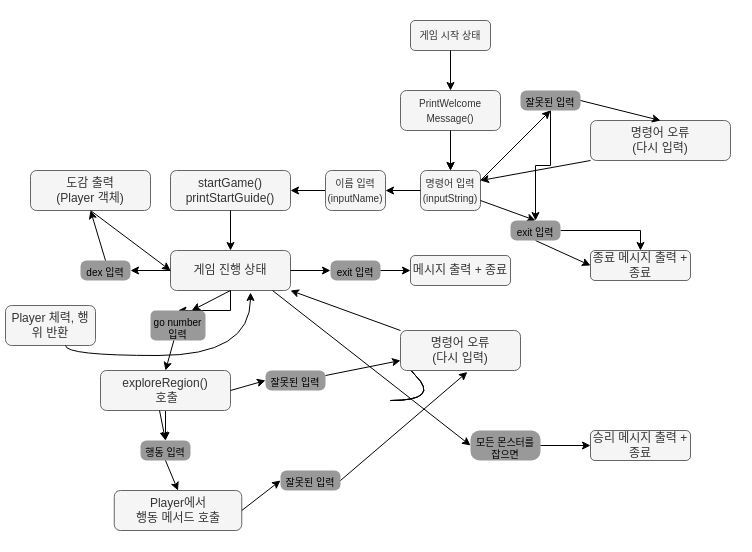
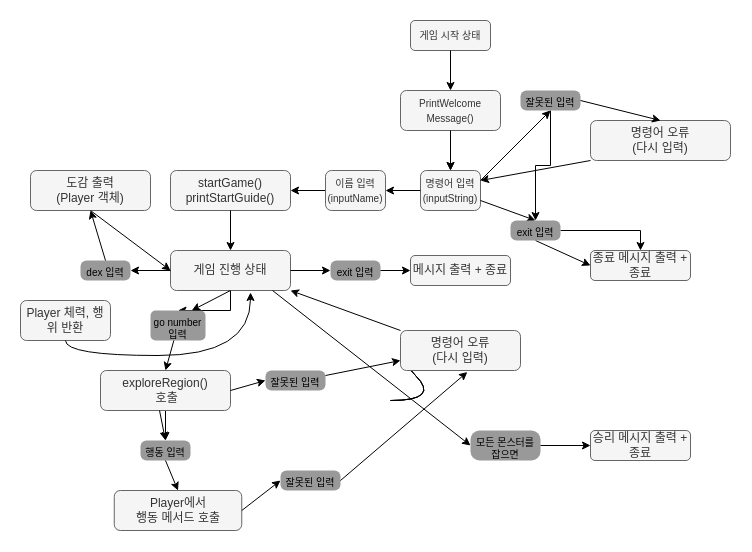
(51, 326) -> (66, 321)
